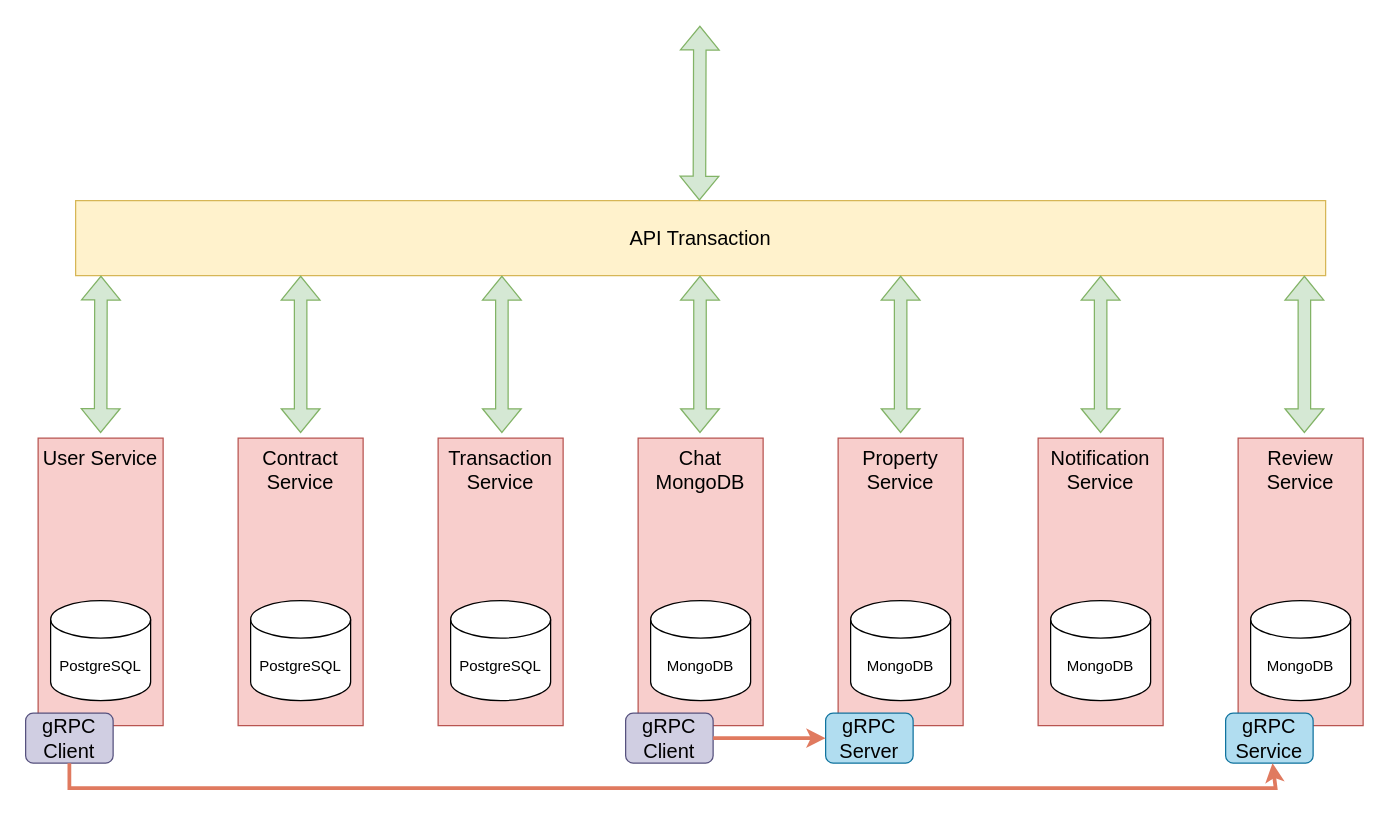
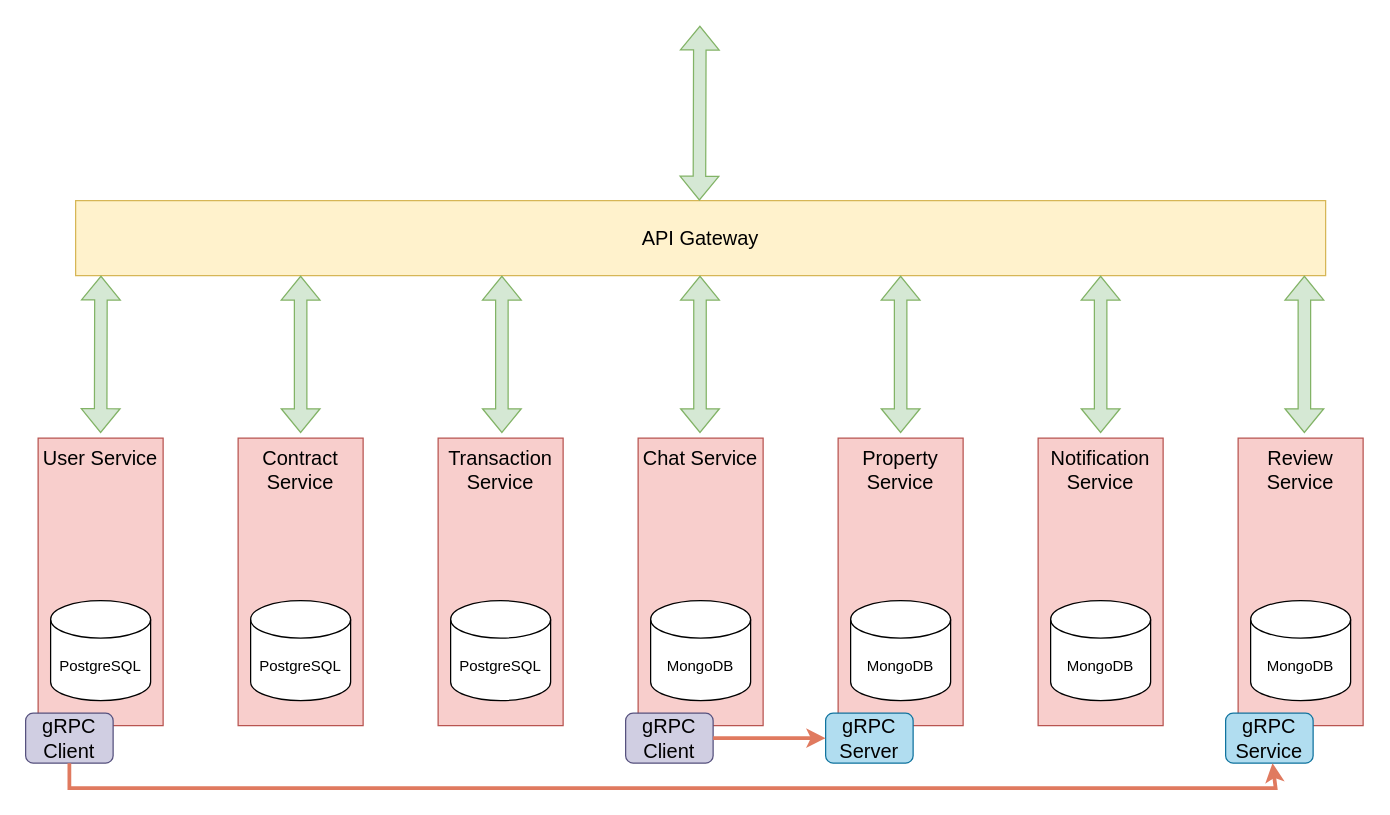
(701, 238) -> (701, 238)
(701, 471) -> (701, 471)
